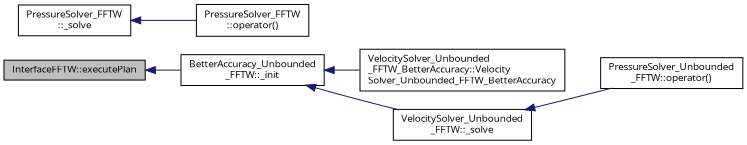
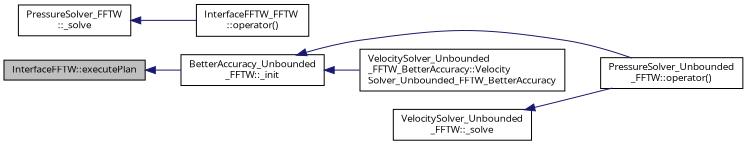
(253, 20) -> (253, 20)
(357, 99) -> (470, 31)
